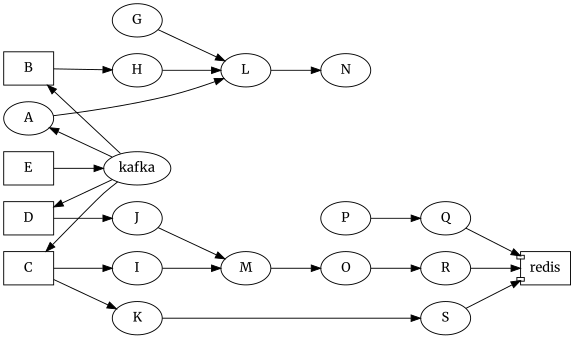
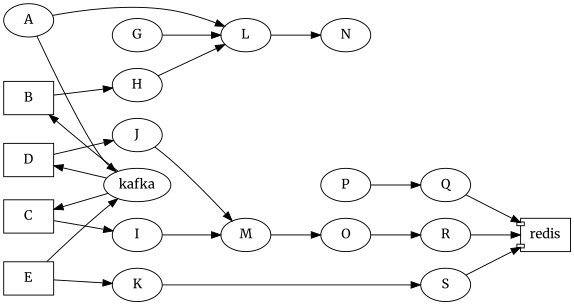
(85, 144) -> (70, 103)
(81, 292) -> (78, 281)
